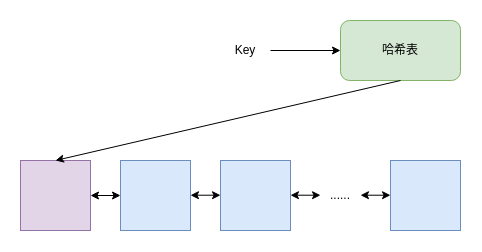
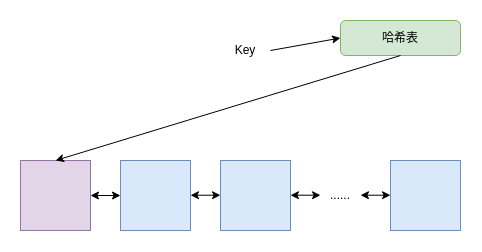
(401, 51) -> (401, 38)
